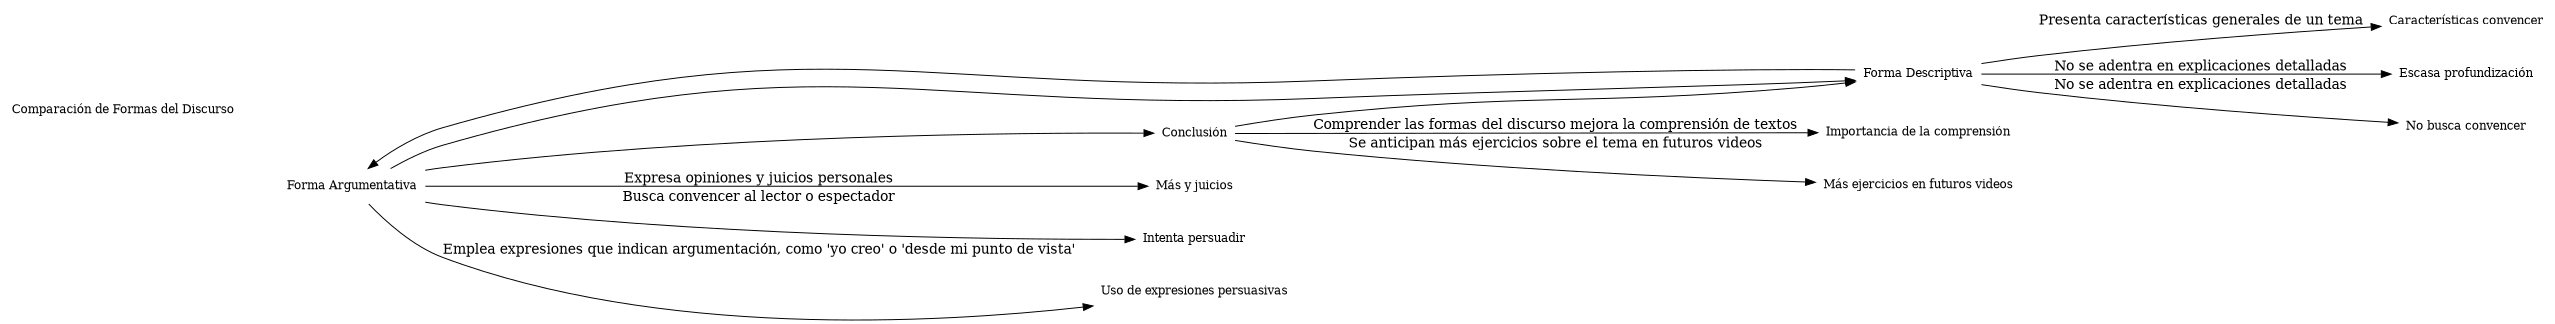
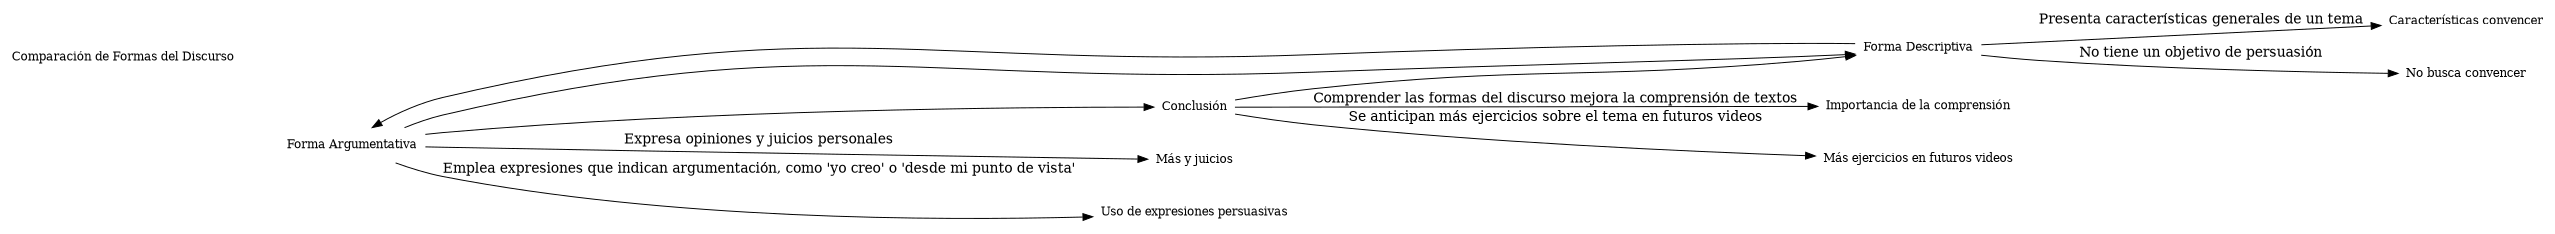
(2466, 74) -> none
(2201, 85) -> (2201, 53)
(1194, 239) -> none
